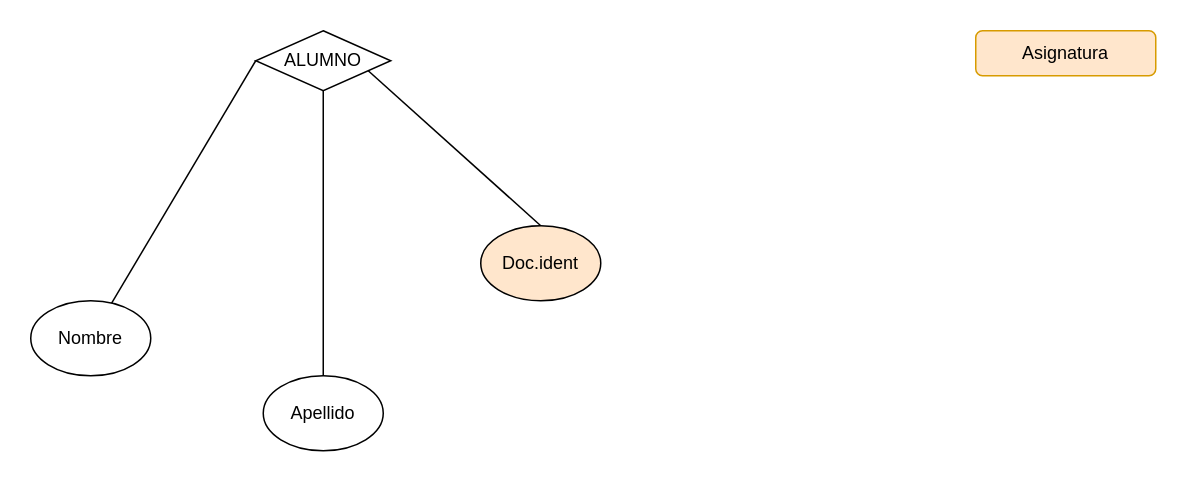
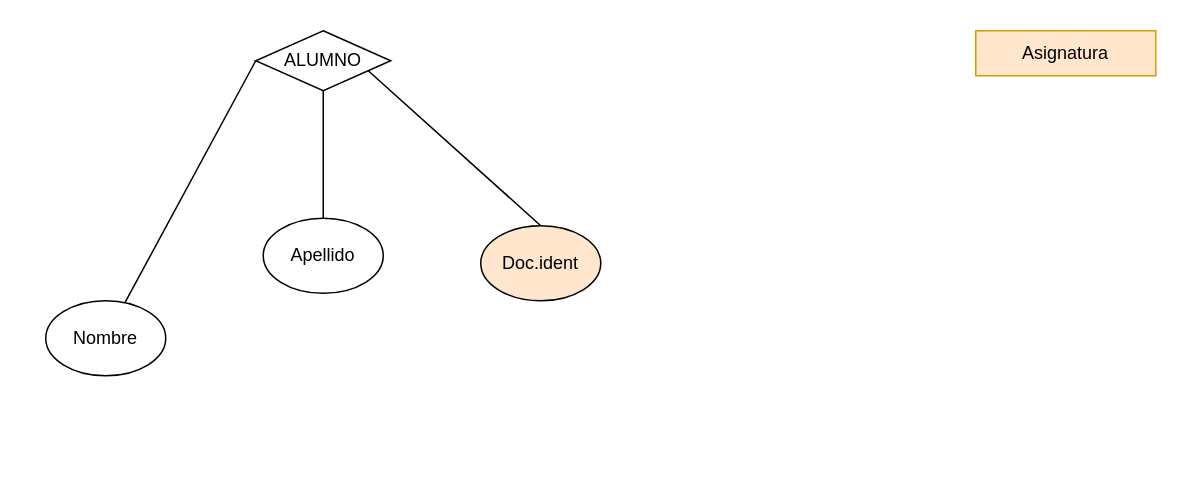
(1066, 53) -> (1066, 53)
(91, 338) -> (106, 338)
(323, 413) -> (323, 256)
